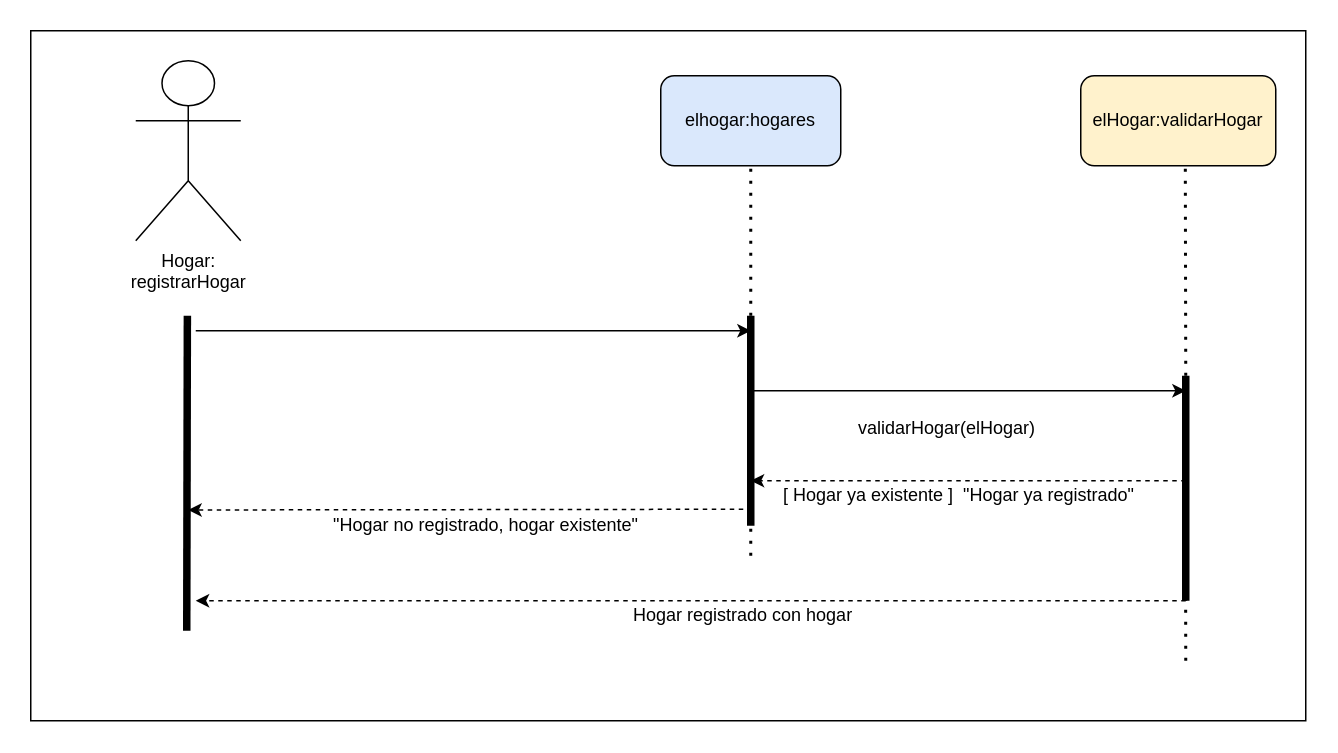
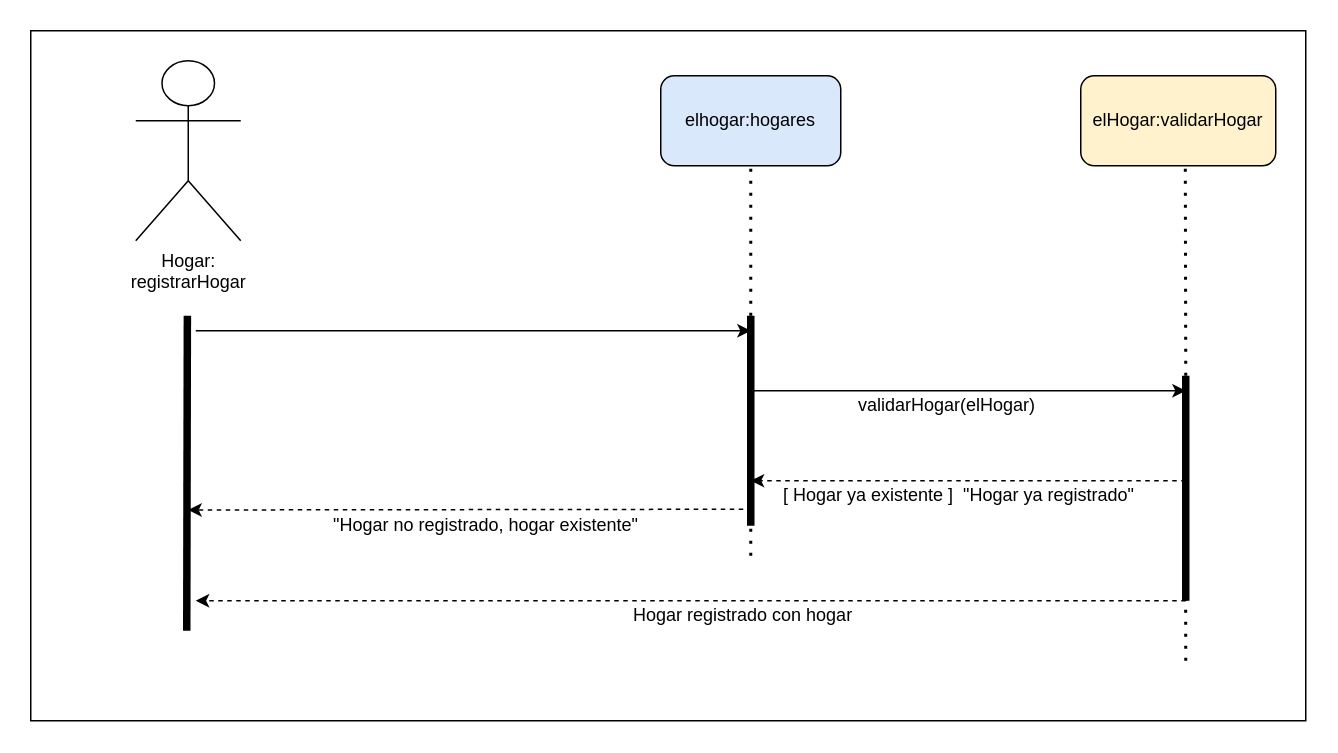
(953, 428) -> (953, 406)
